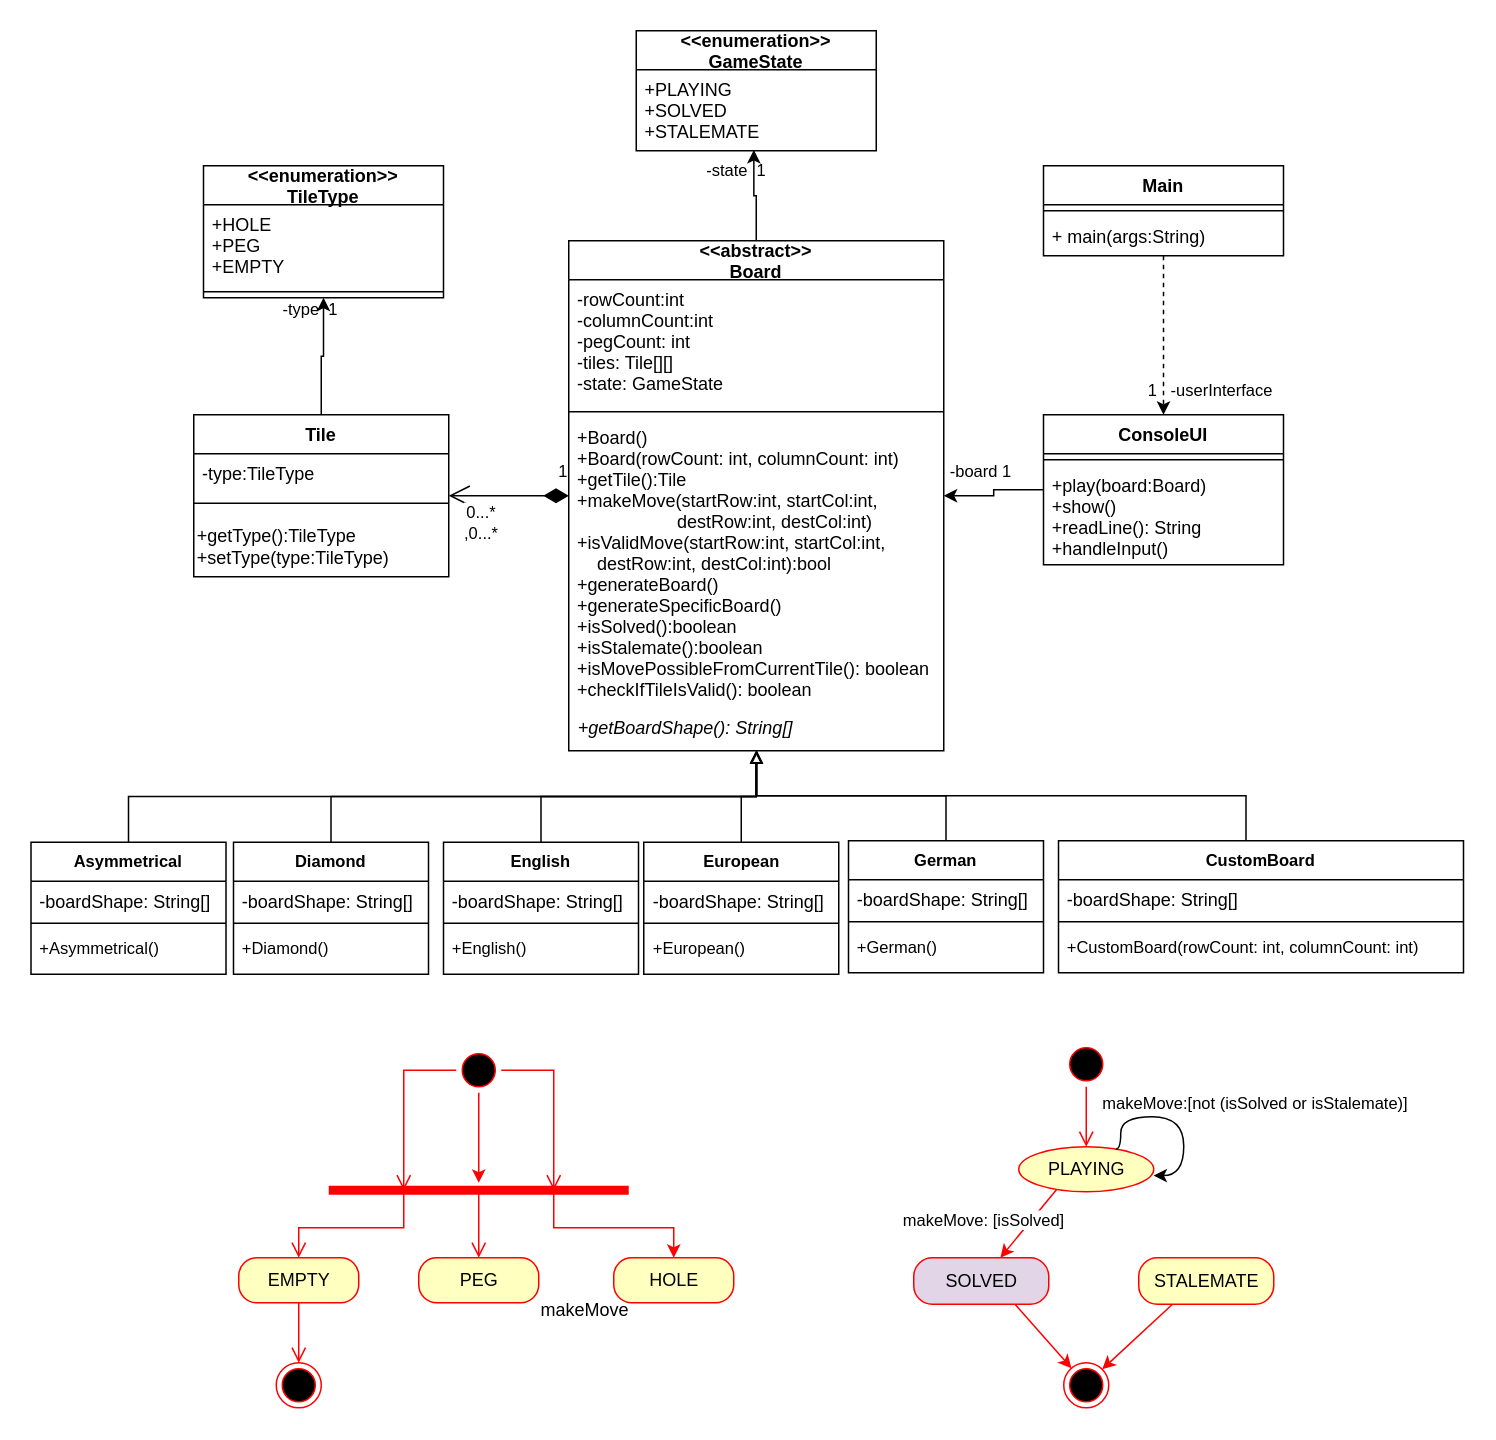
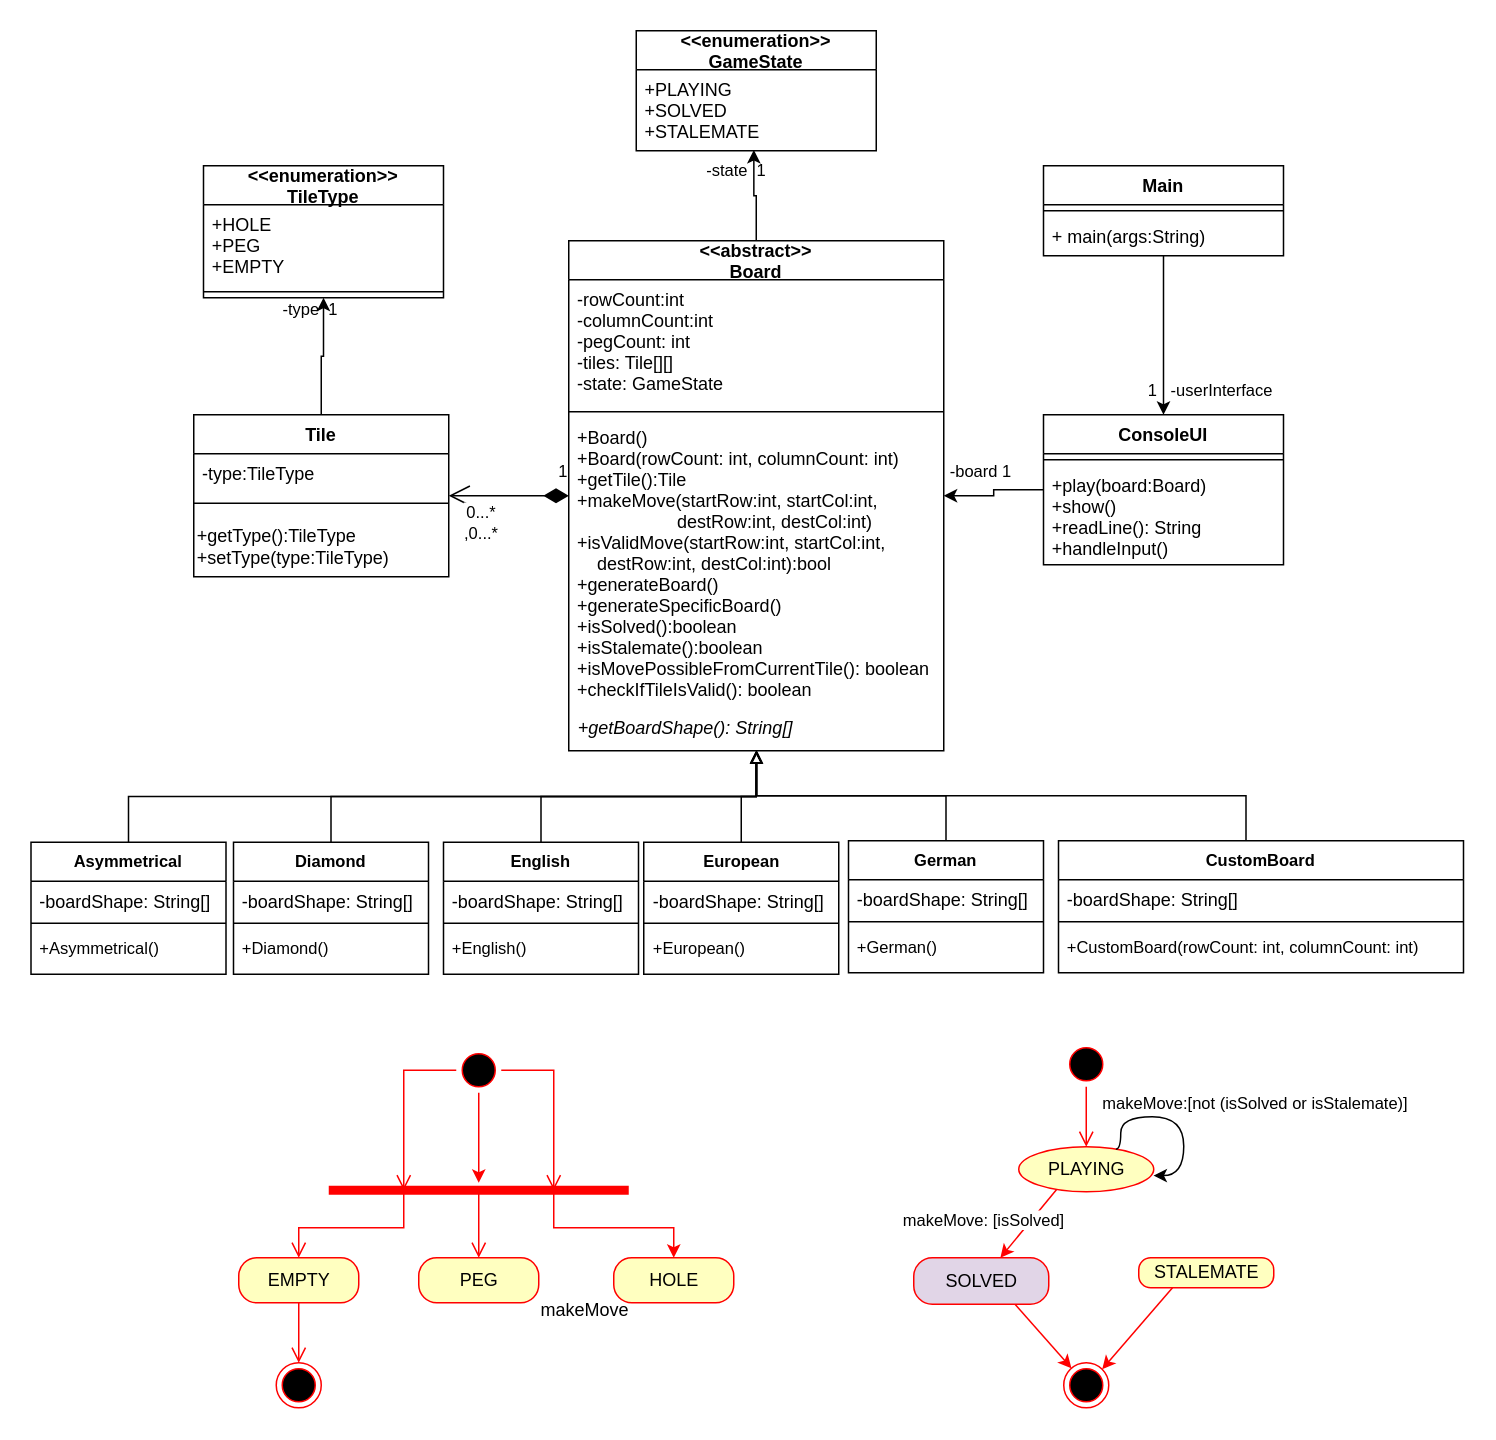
(1163, 329) -> (1163, 329)
(1206, 1281) -> (1206, 1273)
